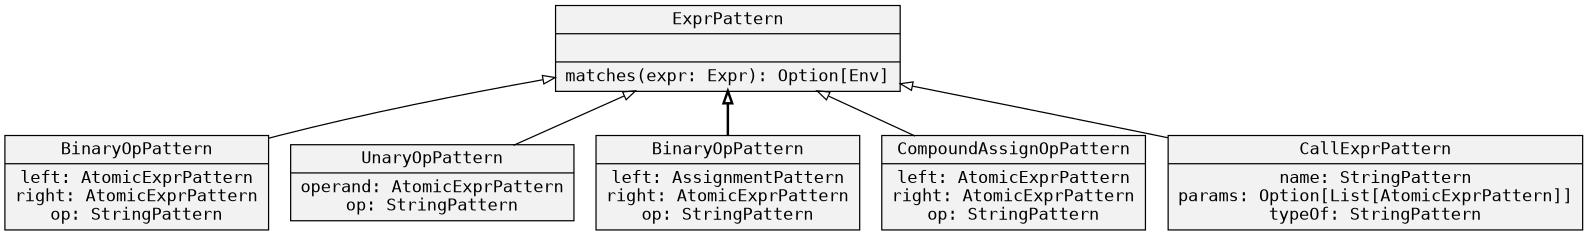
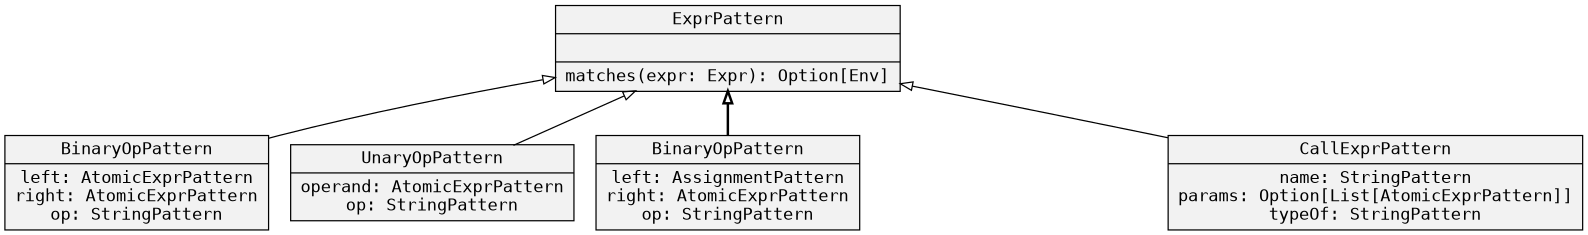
(1014, 183) -> none
